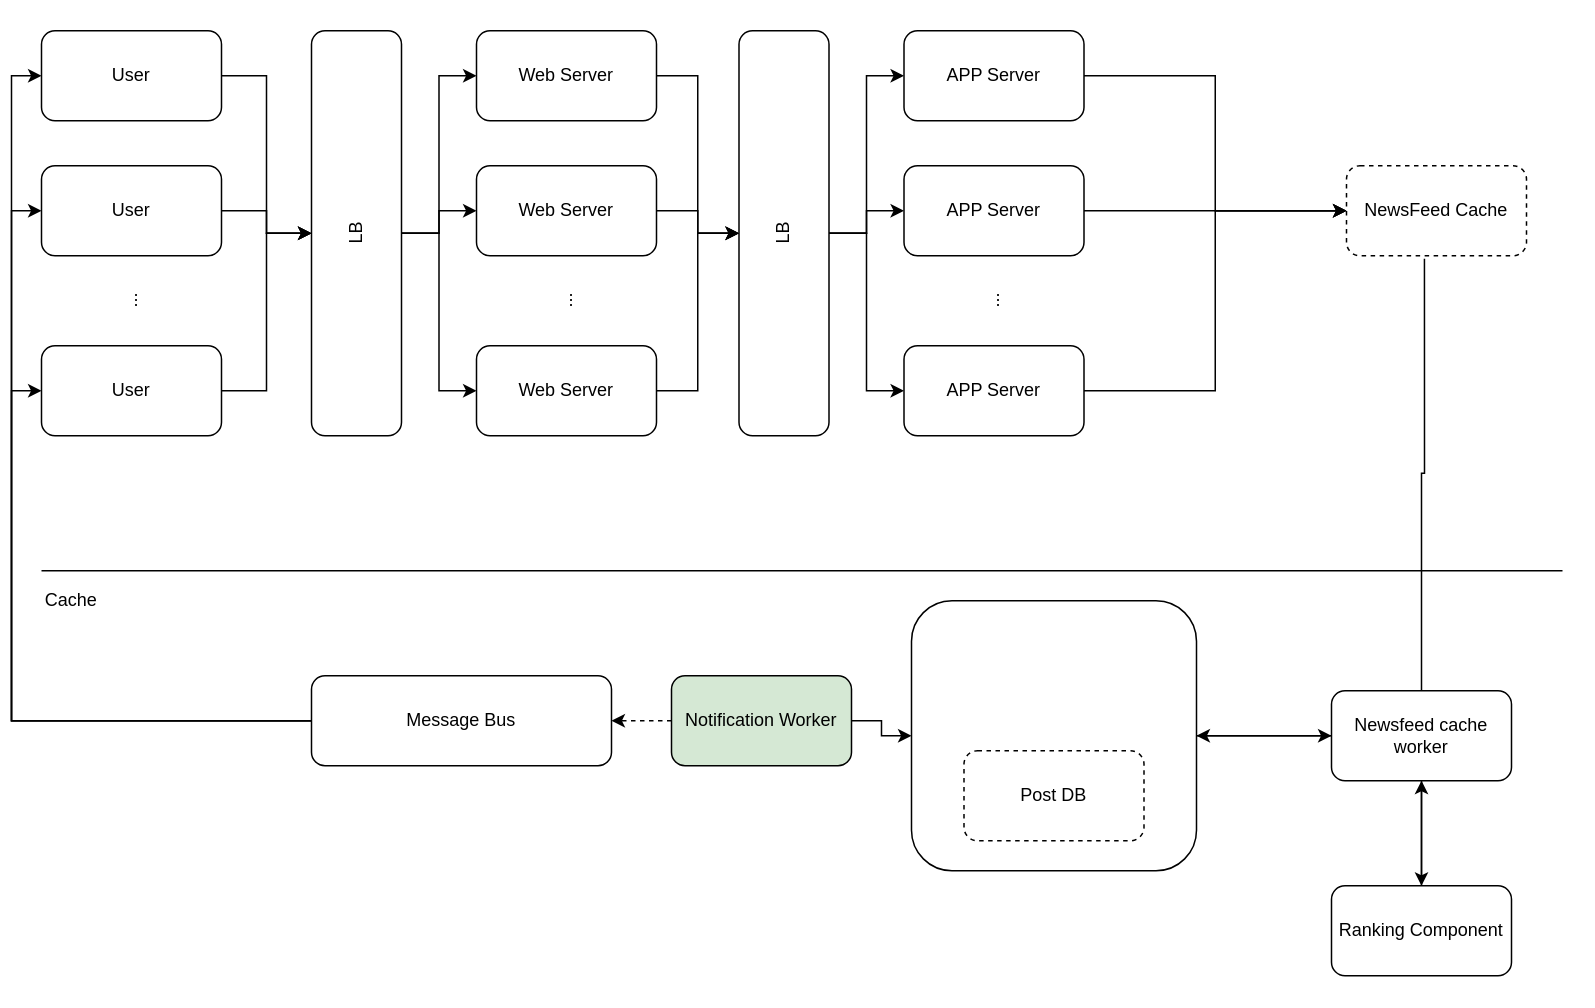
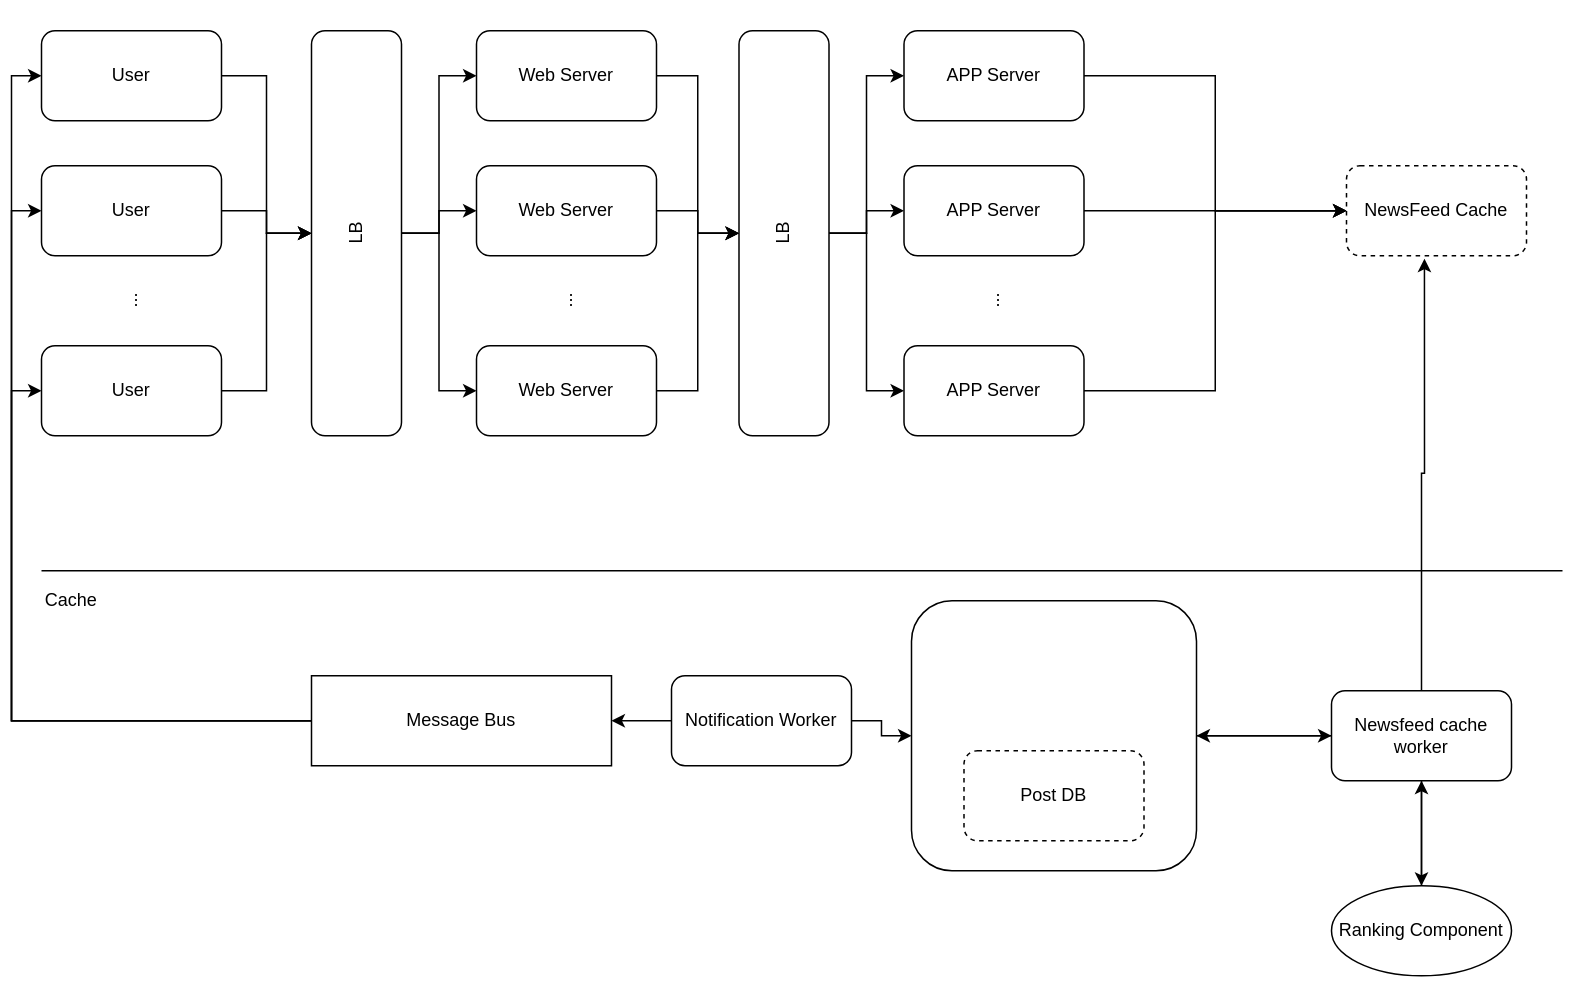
(1424, 265) -> (1424, 270)
(461, 721) -> (461, 721)
(647, 721) -> (647, 721)
(761, 721) -> (761, 721)
(1421, 931) -> (1421, 931)
